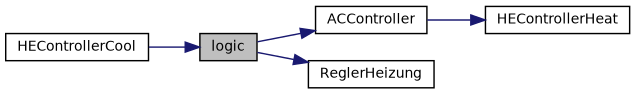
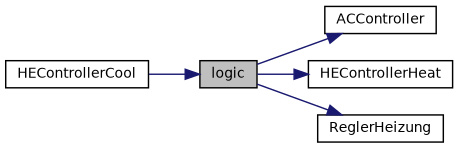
(449, 20) -> (276, 74)
